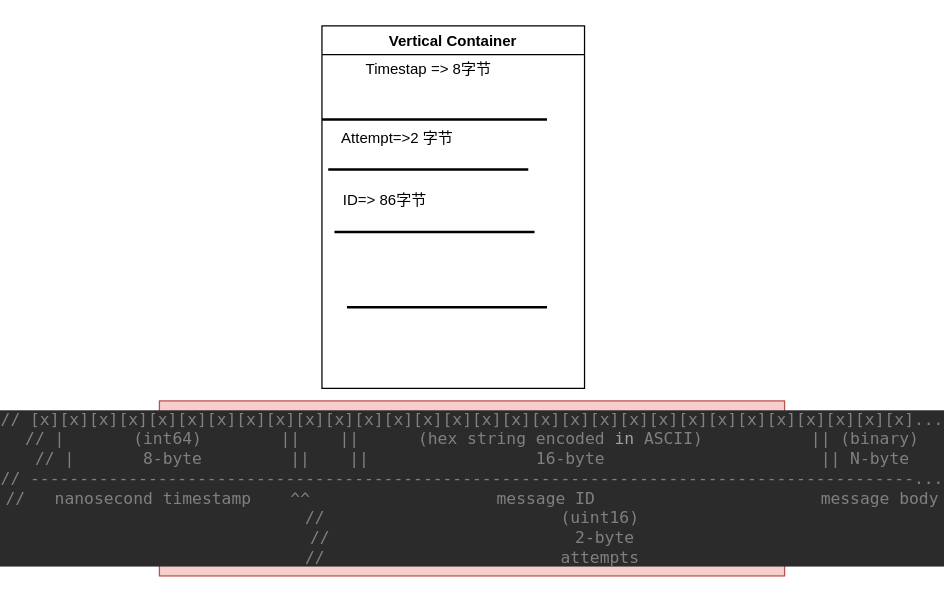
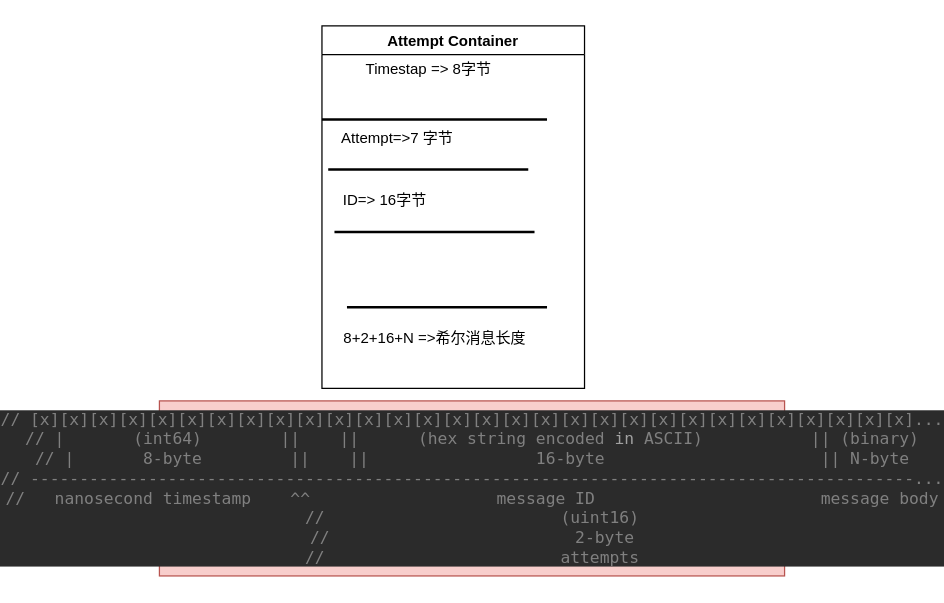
(453, 41) -> (453, 41)
(398, 138) -> (398, 138)
(385, 201) -> (385, 201)
none -> (434, 338)
